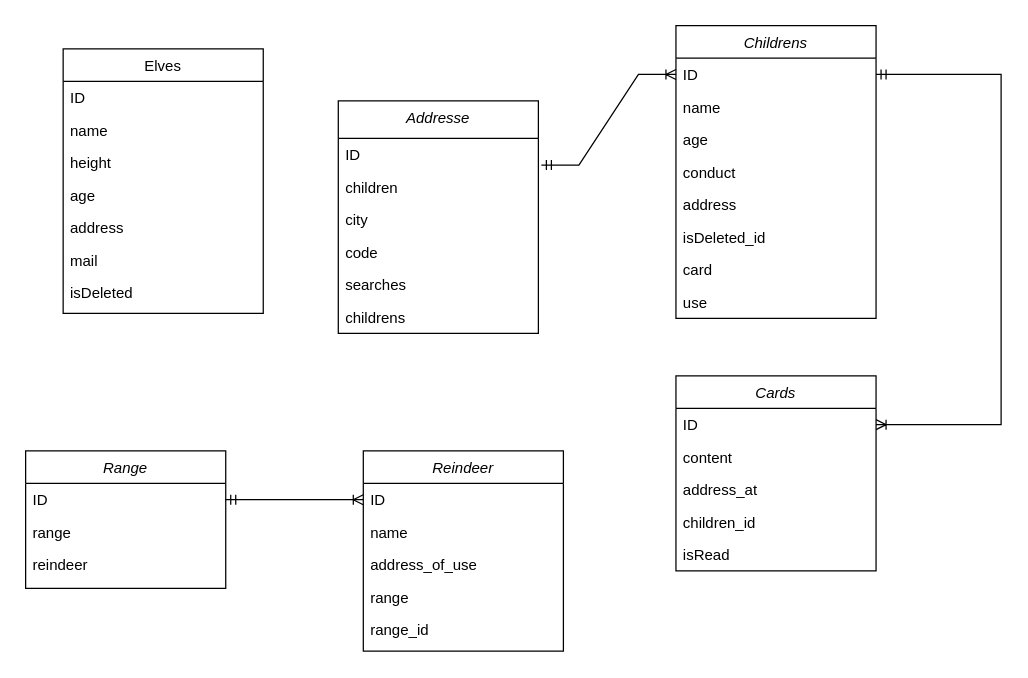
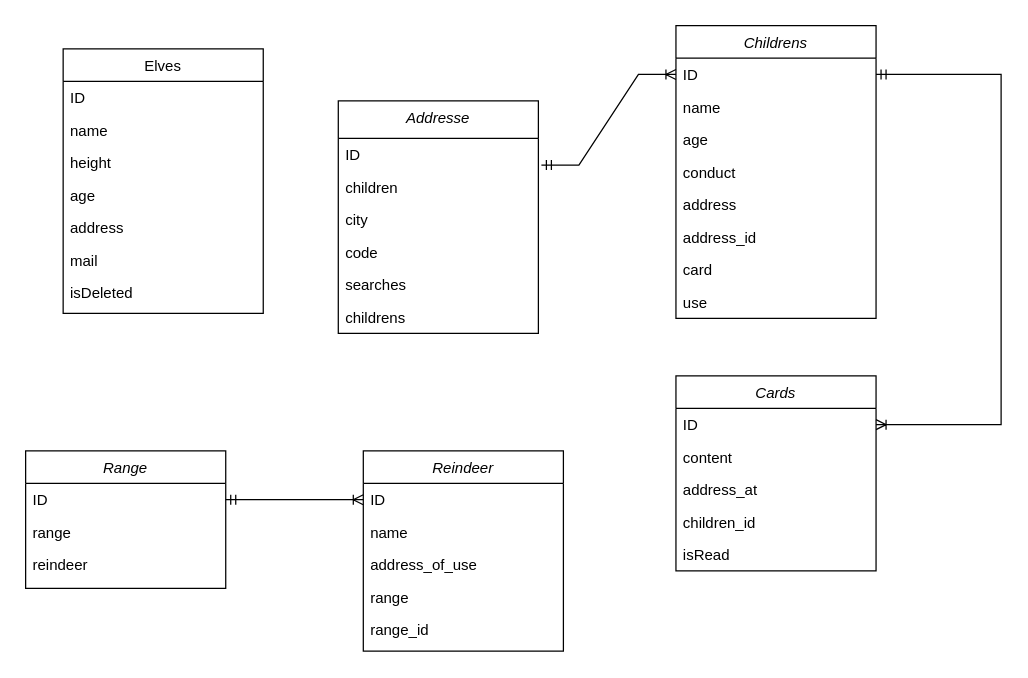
(727, 238) -> (723, 238)
